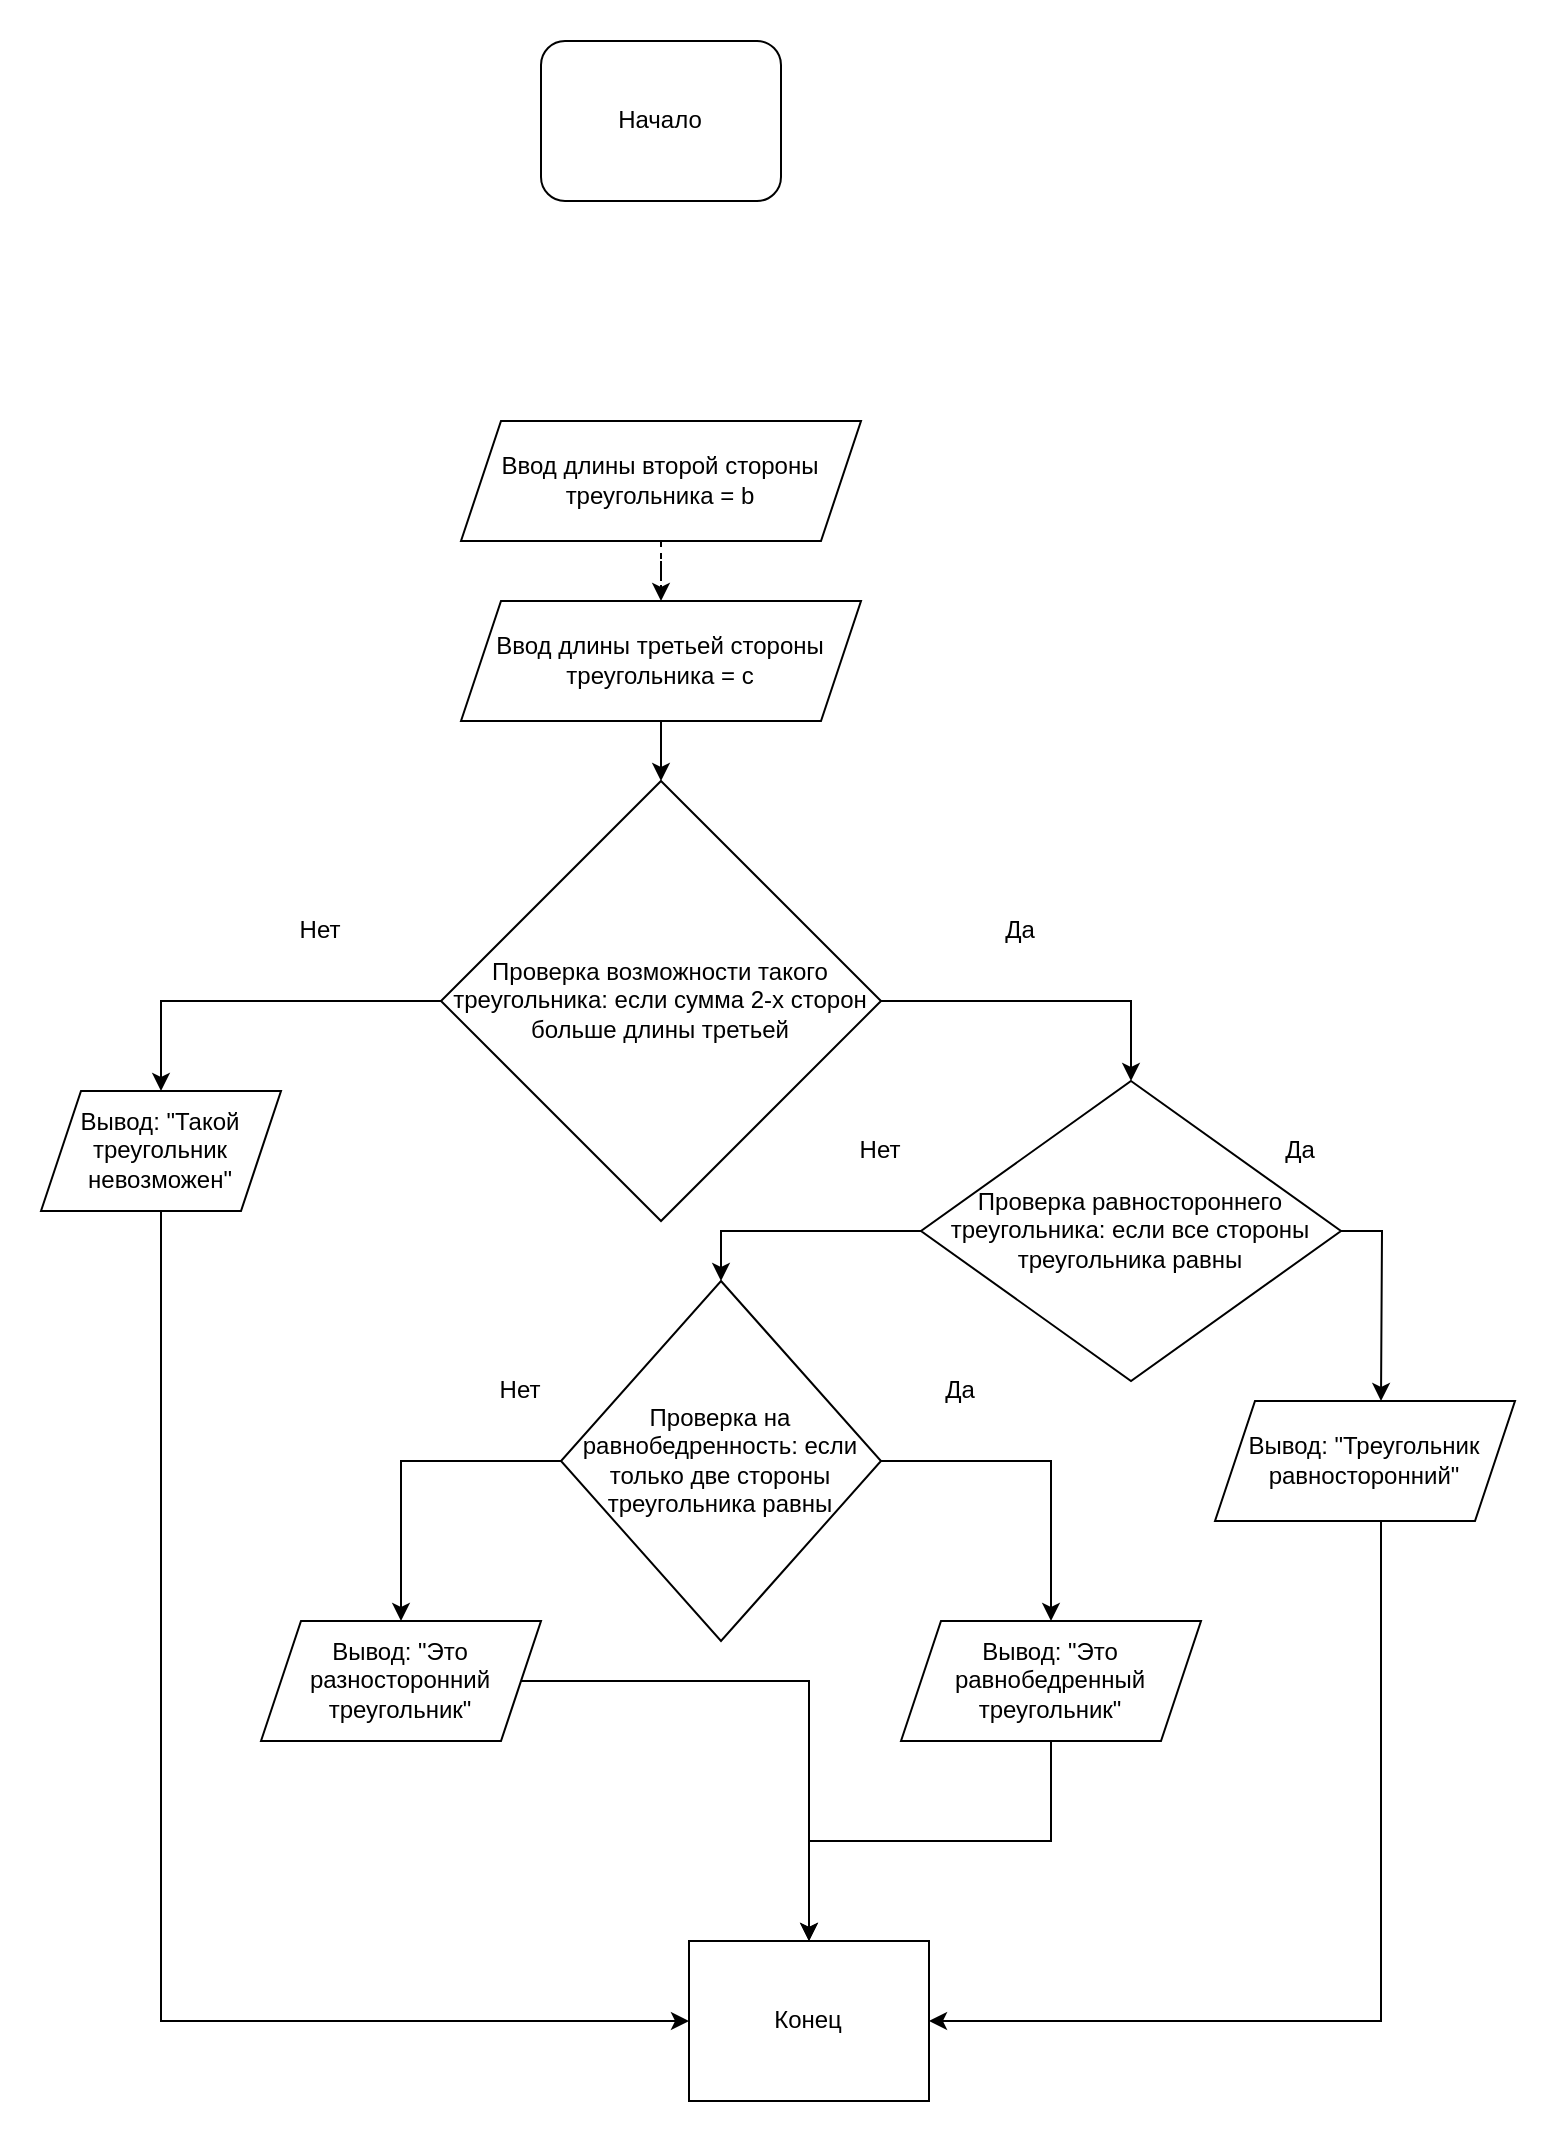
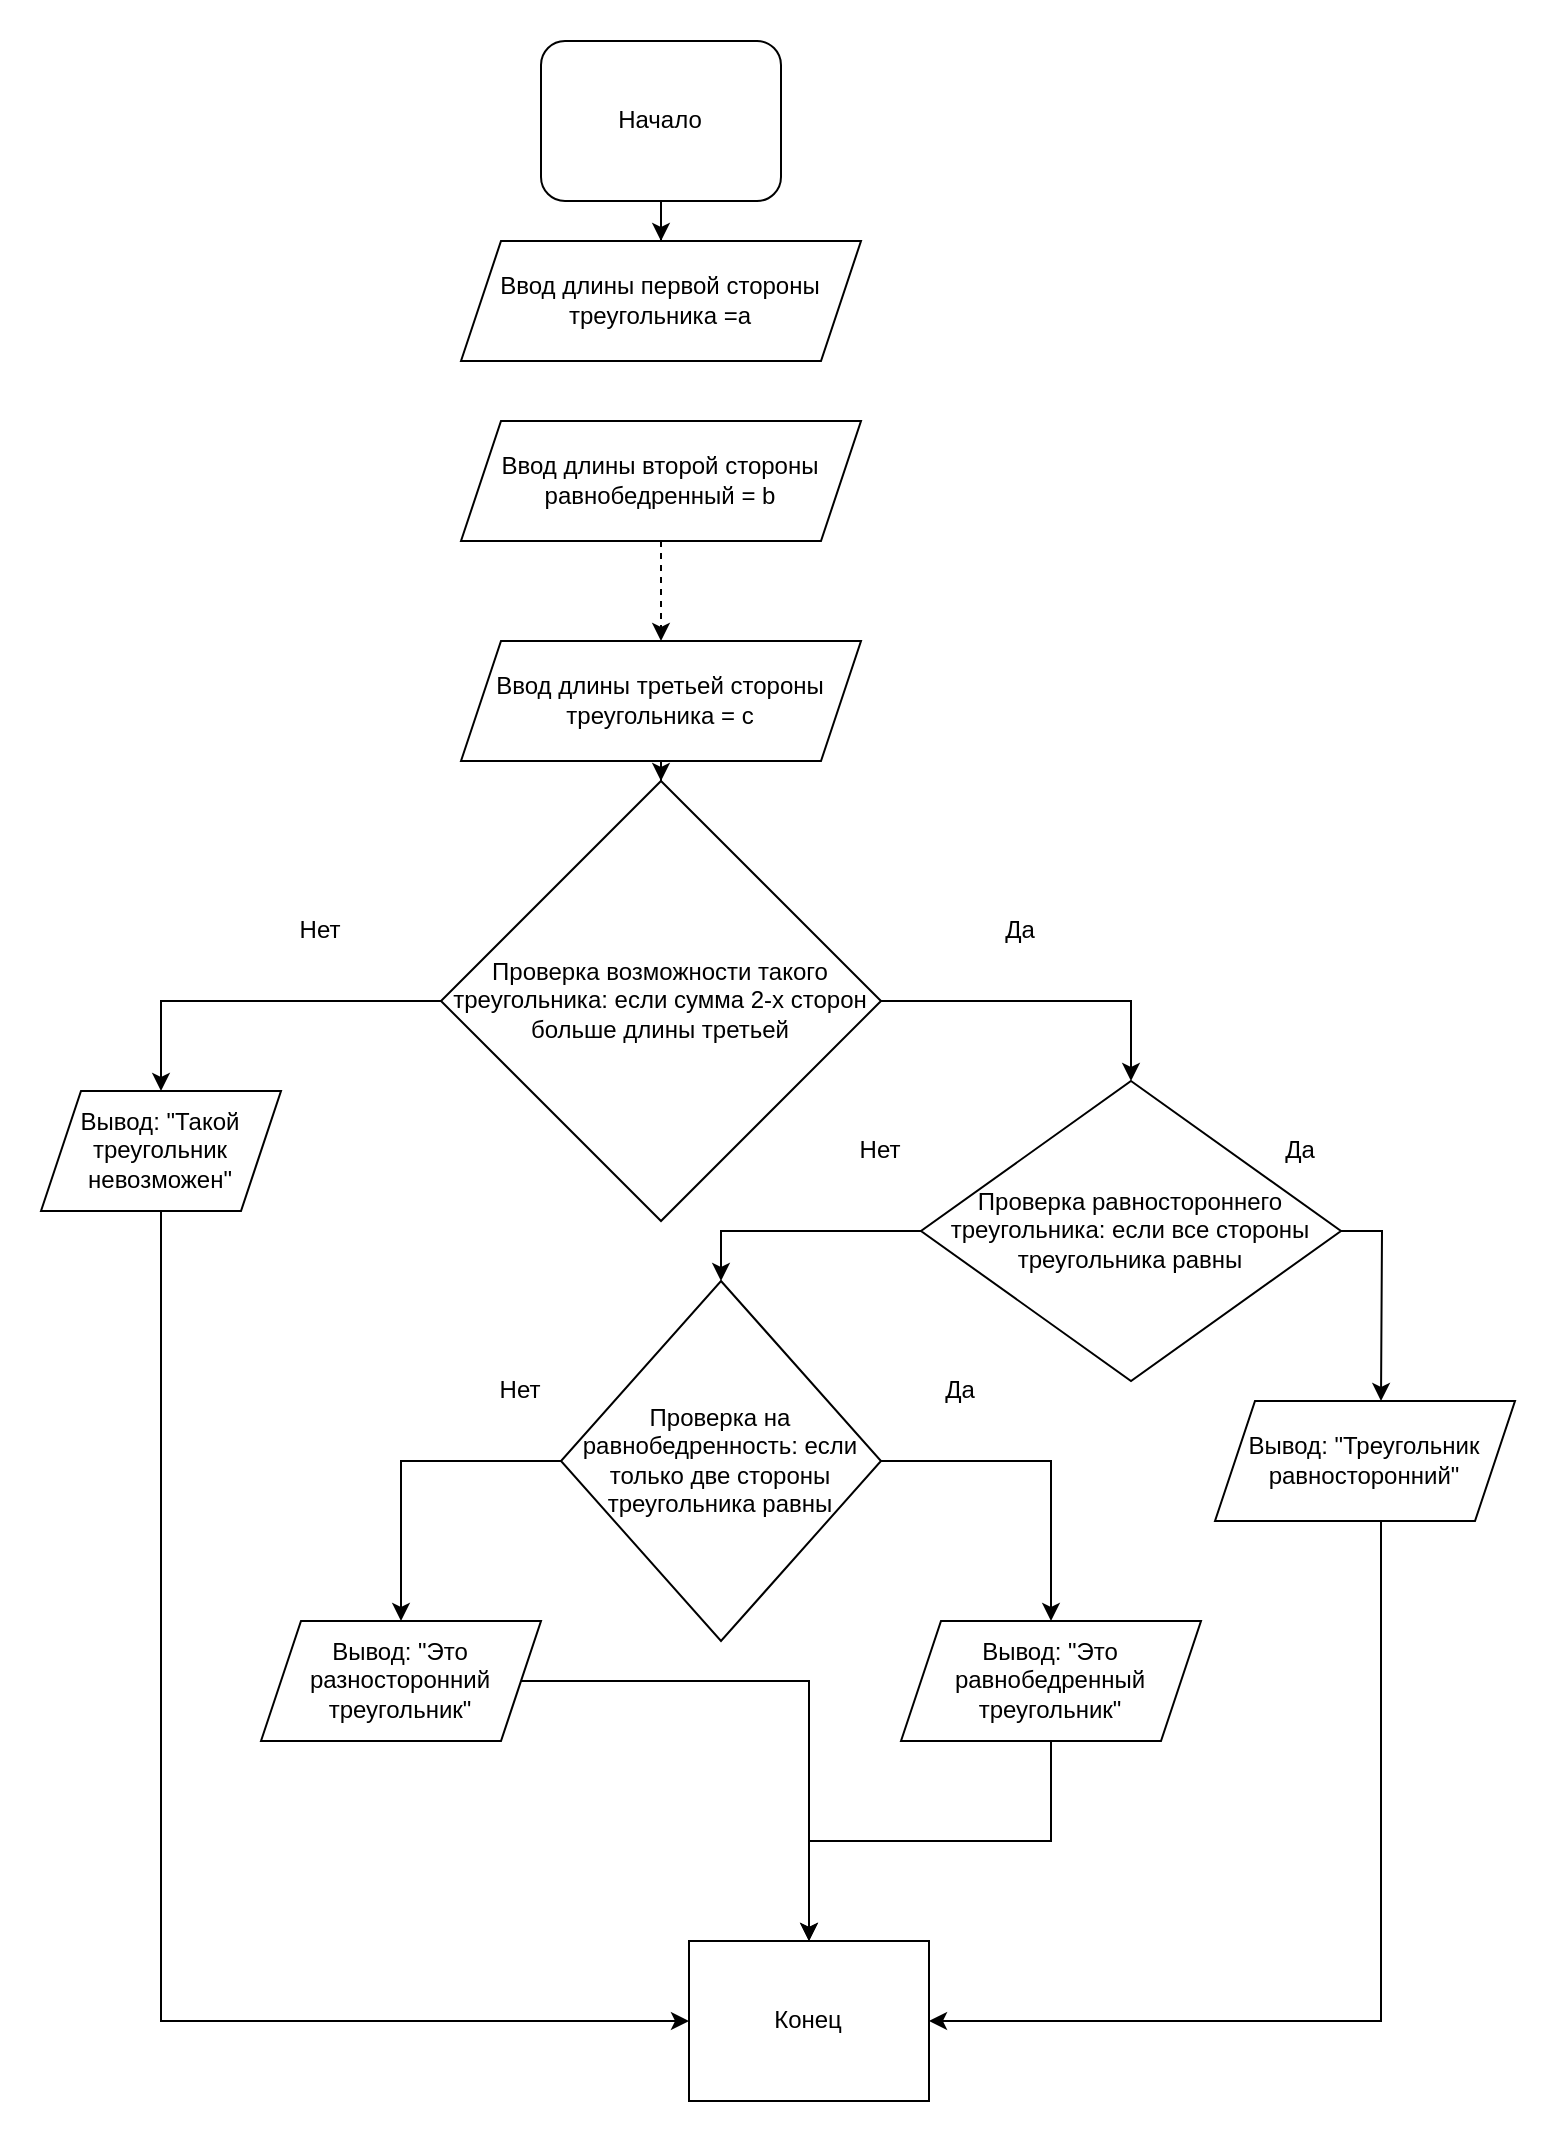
none -> (661, 228)
none -> (661, 301)
(661, 481) -> (661, 481)
(661, 661) -> (661, 701)
